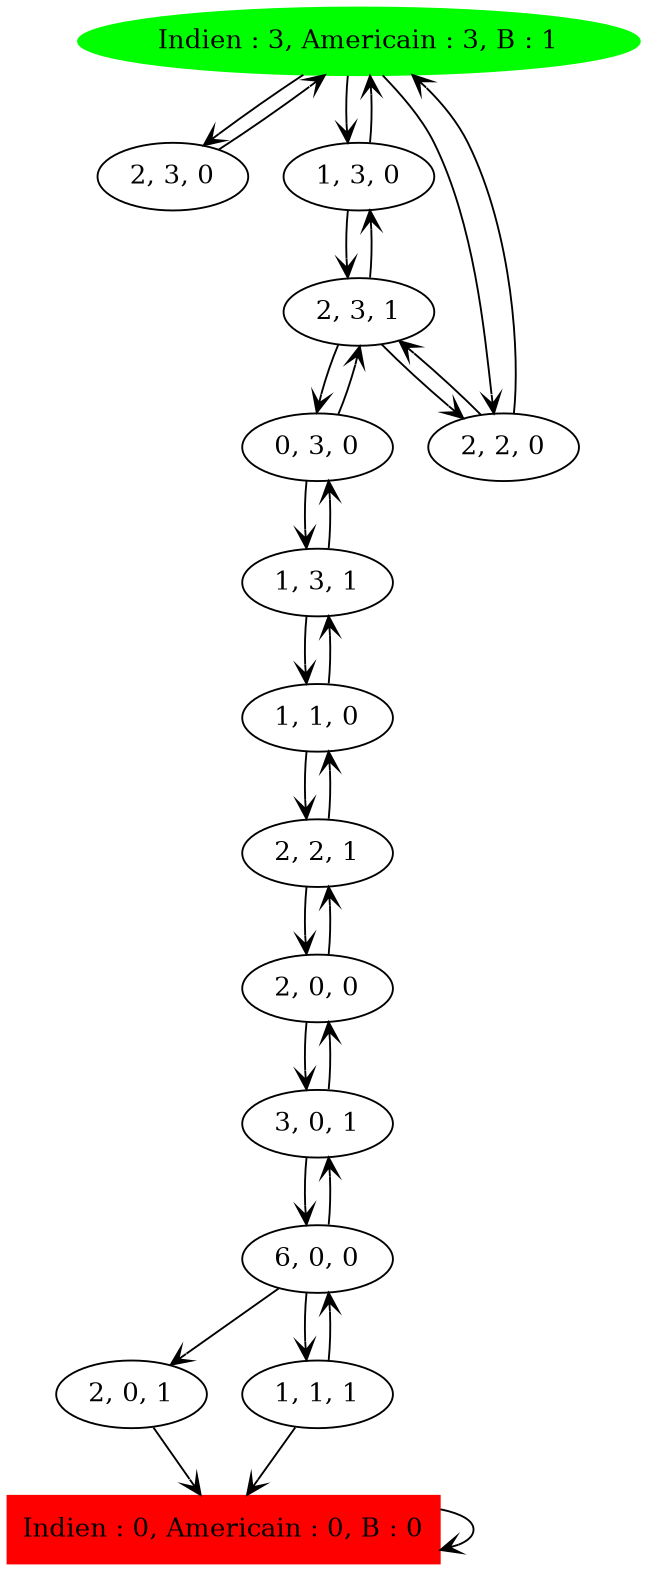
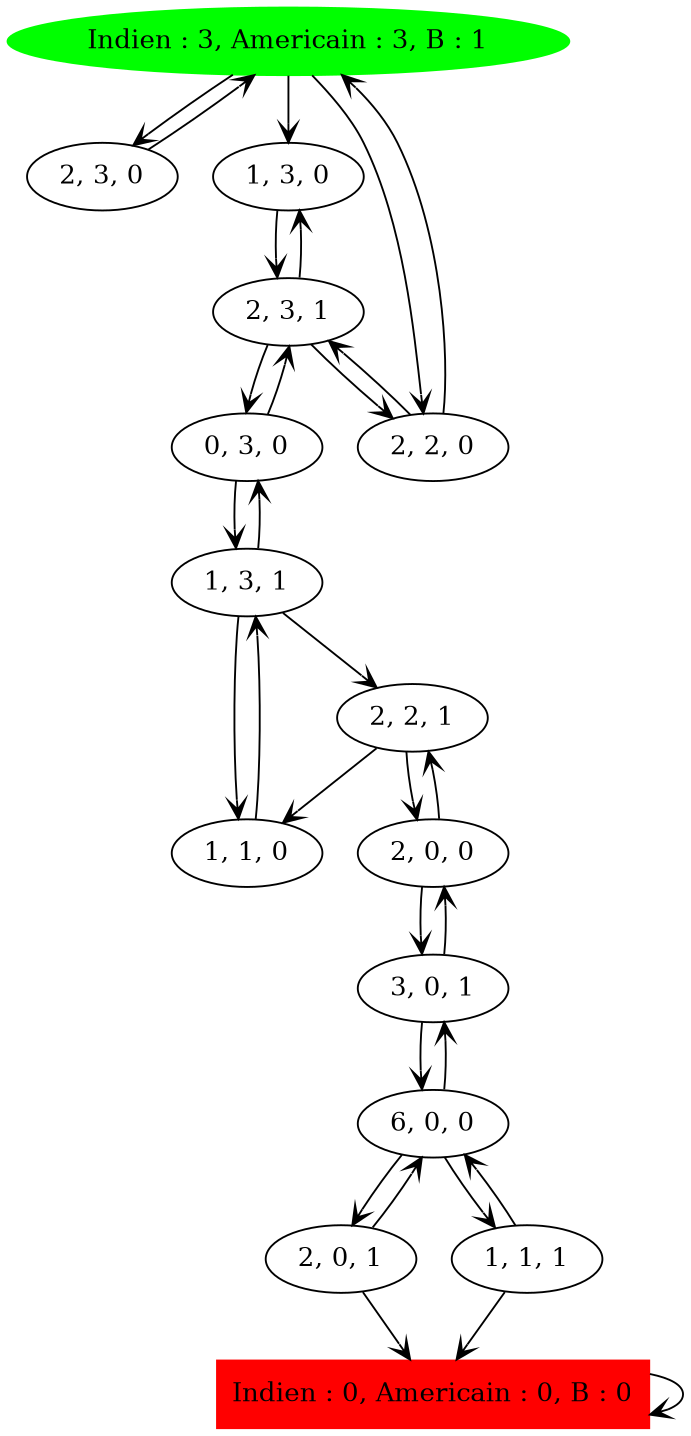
(371, 119) -> none
(305, 776) -> (322, 644)
none -> (393, 1201)
